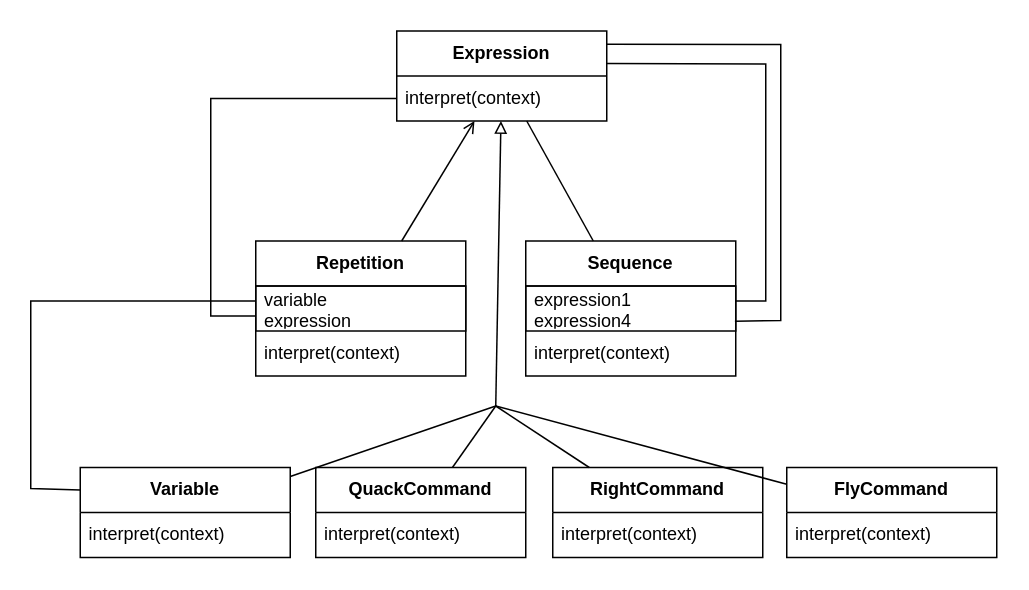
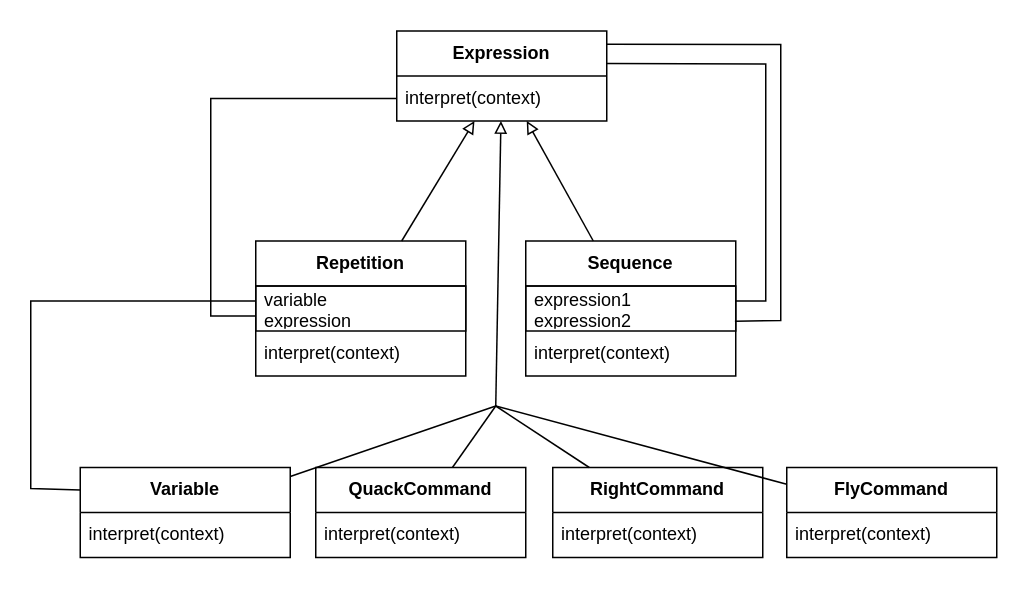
(531, 128) -> (533, 132)
(470, 129) -> (467, 133)
(588, 308) -> (588, 308)
